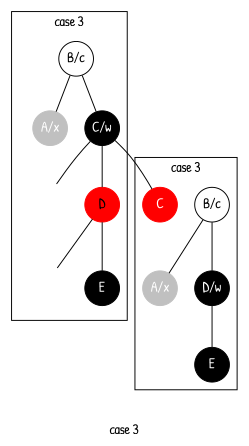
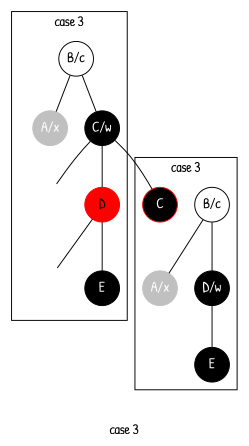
(160, 205) -> (160, 205)
